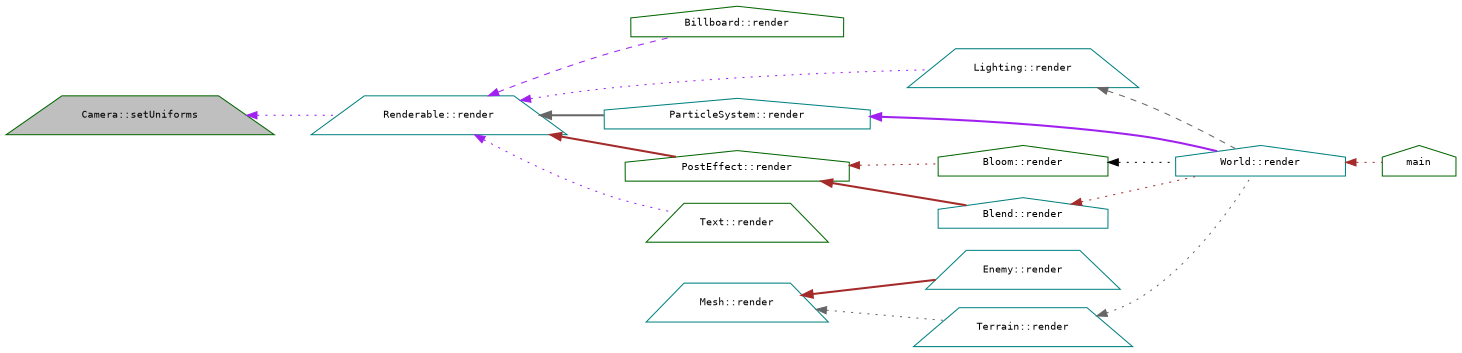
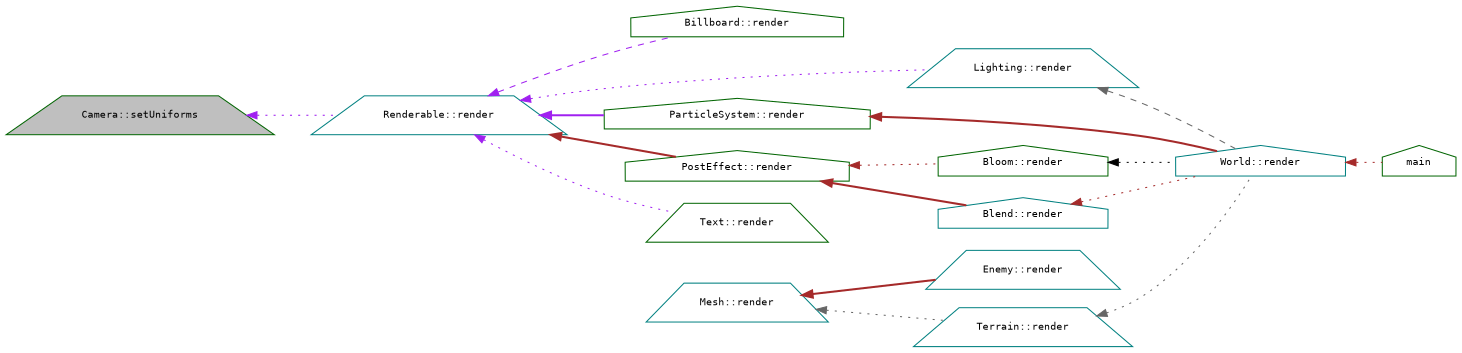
(578, 115) -> (578, 115)
(737, 115) -> (737, 115)
(1050, 126) -> (1050, 126)
